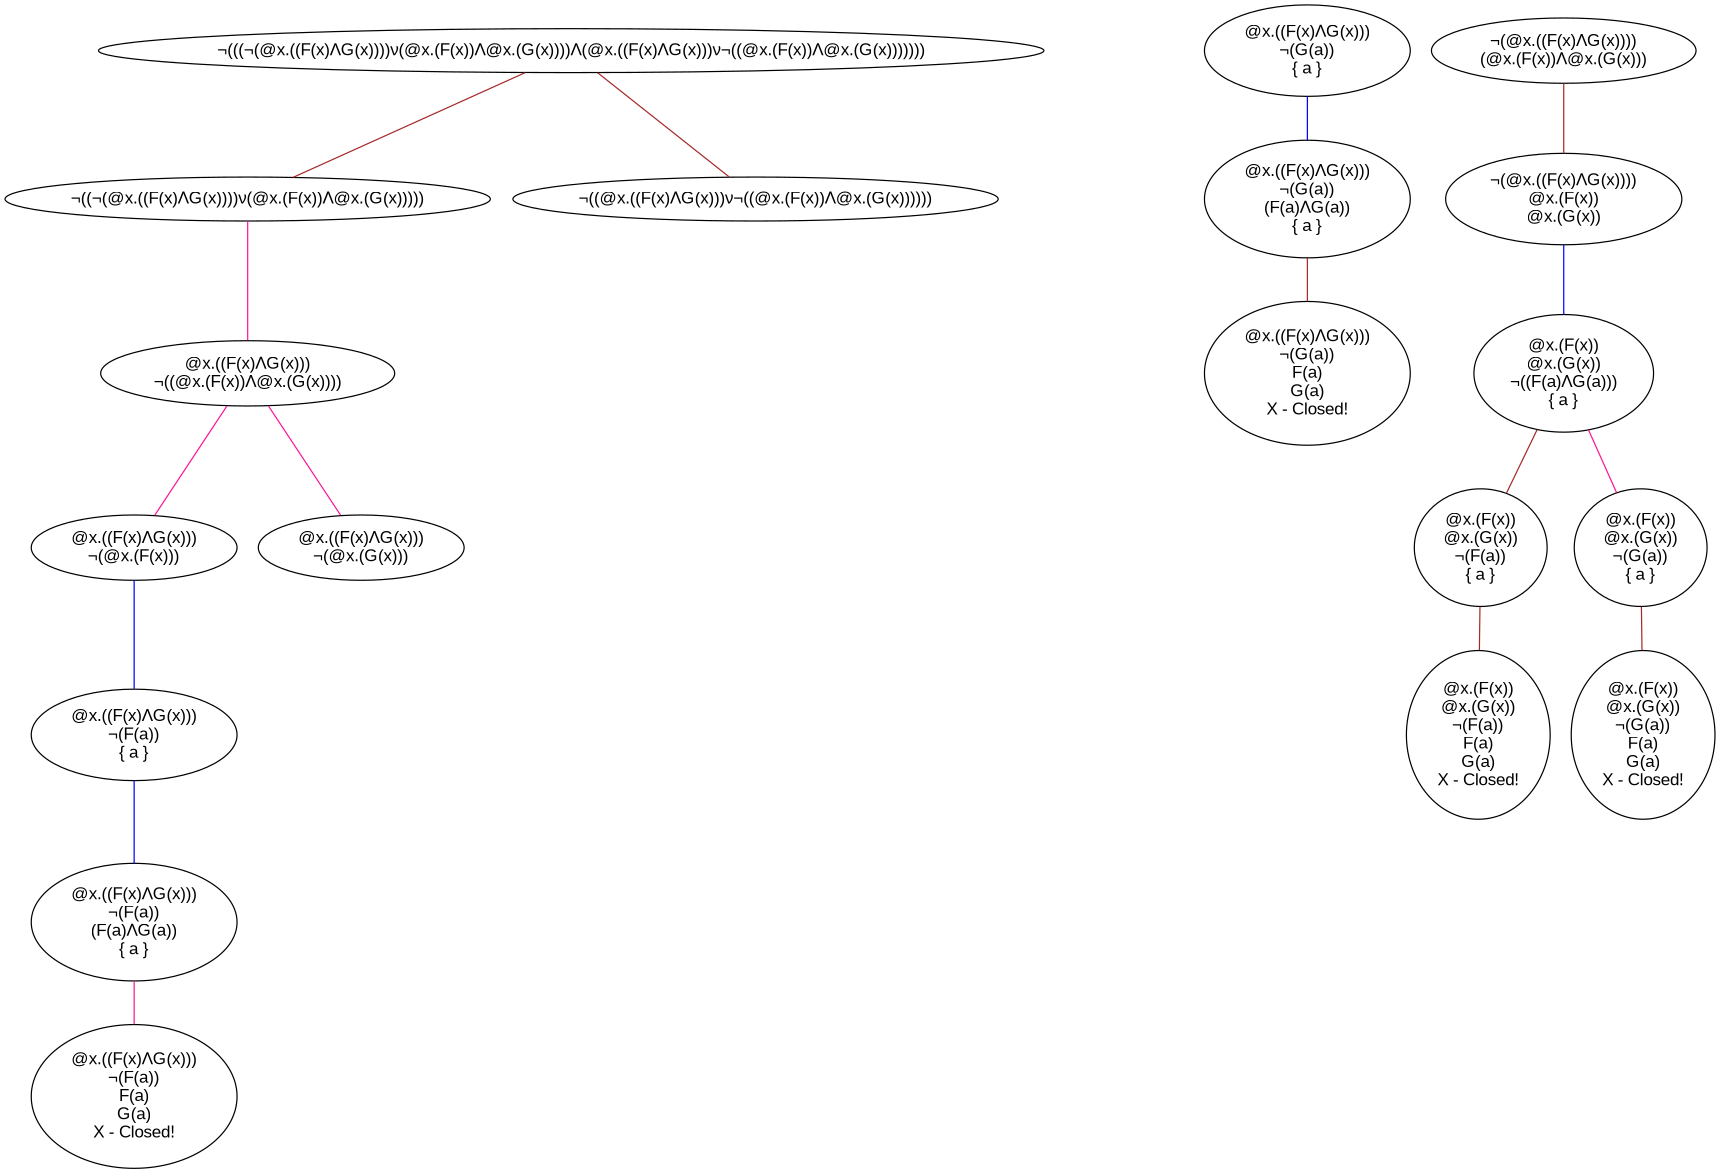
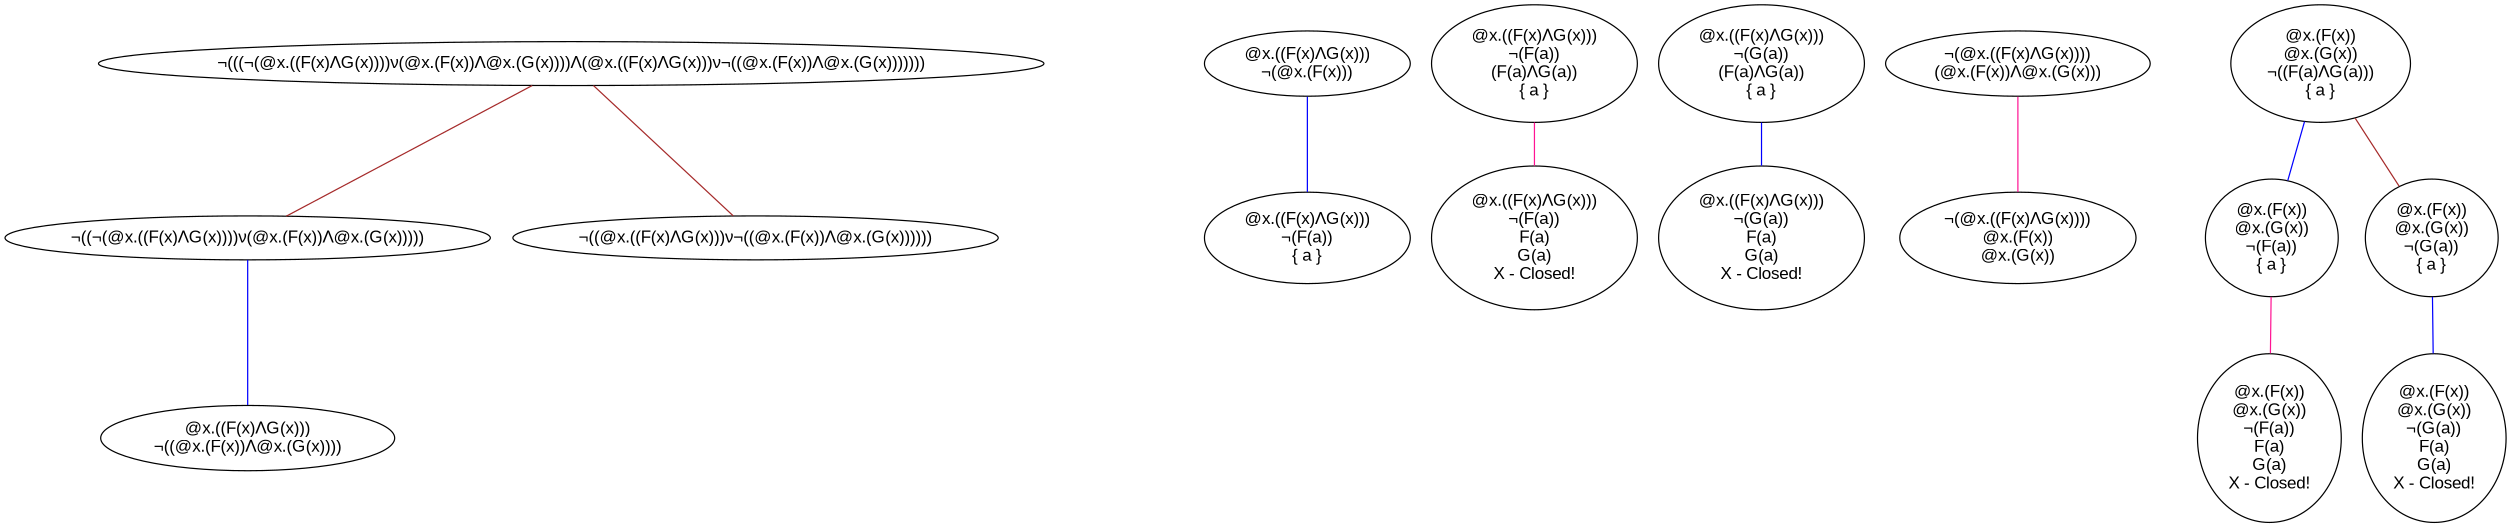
(1307, 51) -> none
(1564, 118) -> (2018, 144)
(1307, 280) -> (1762, 144)
(1564, 280) -> none
(248, 281) -> (248, 332)
(191, 461) -> none
(1522, 461) -> (2296, 151)
(1603, 461) -> (2377, 152)
(361, 548) -> none
(1480, 629) -> (2271, 325)
(1642, 629) -> (2433, 325)
(134, 822) -> none
